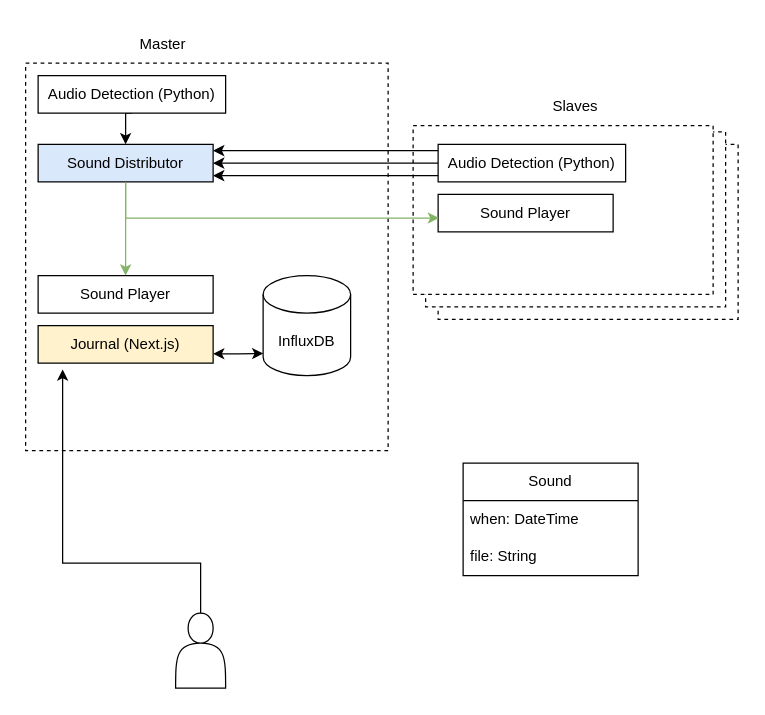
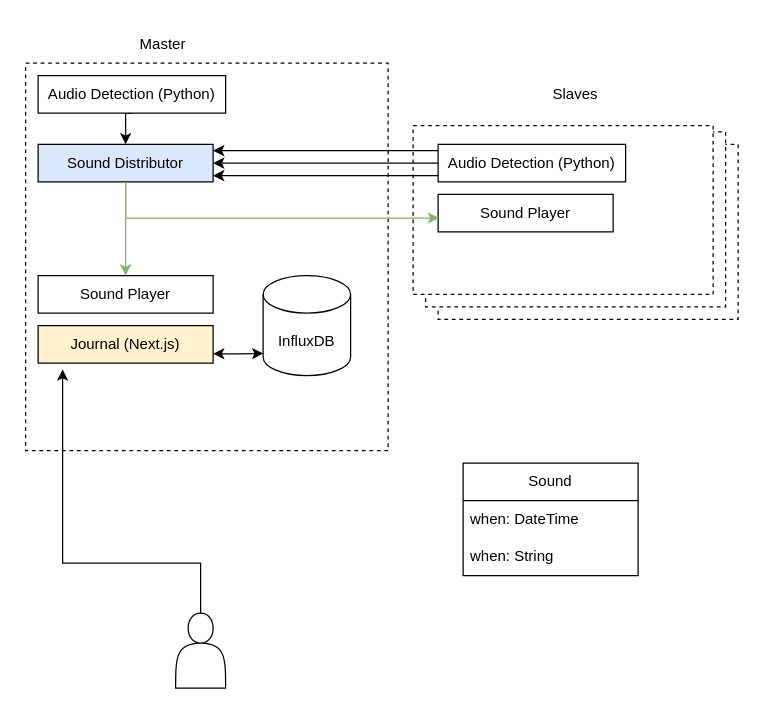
(576, 107) -> (576, 94)
(511, 557) -> (515, 557)
